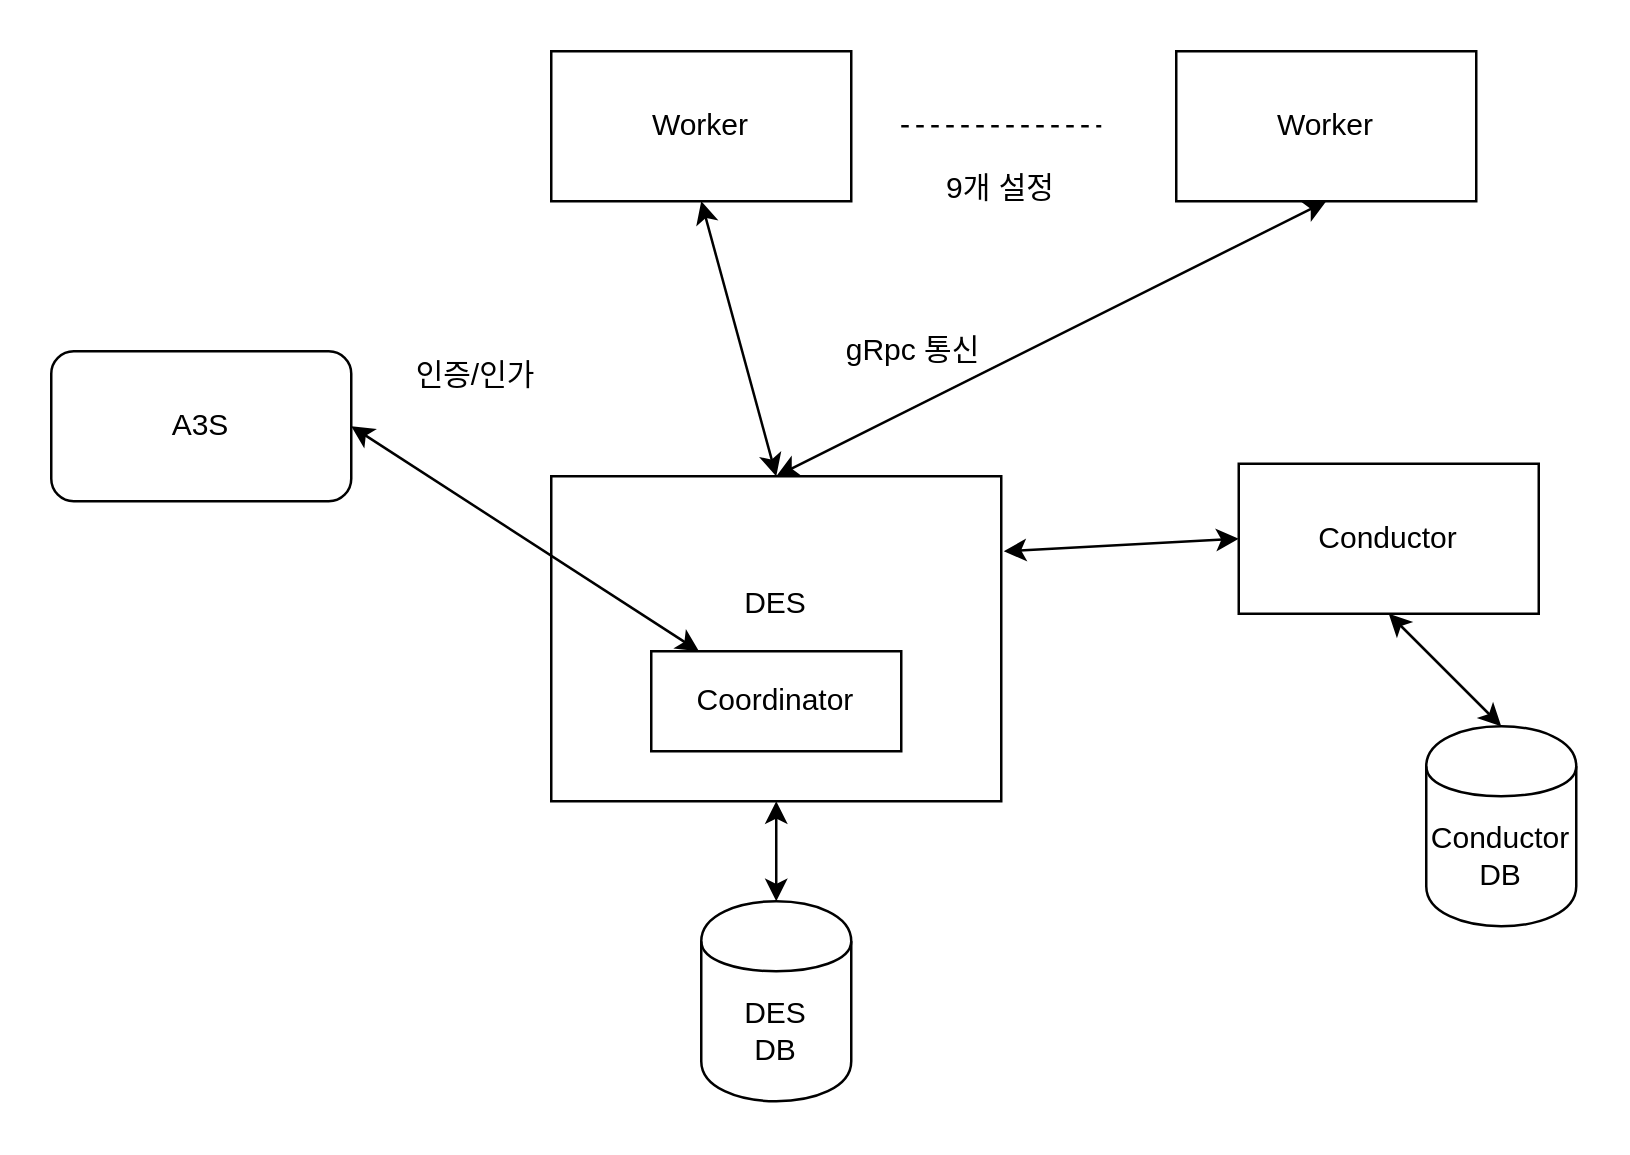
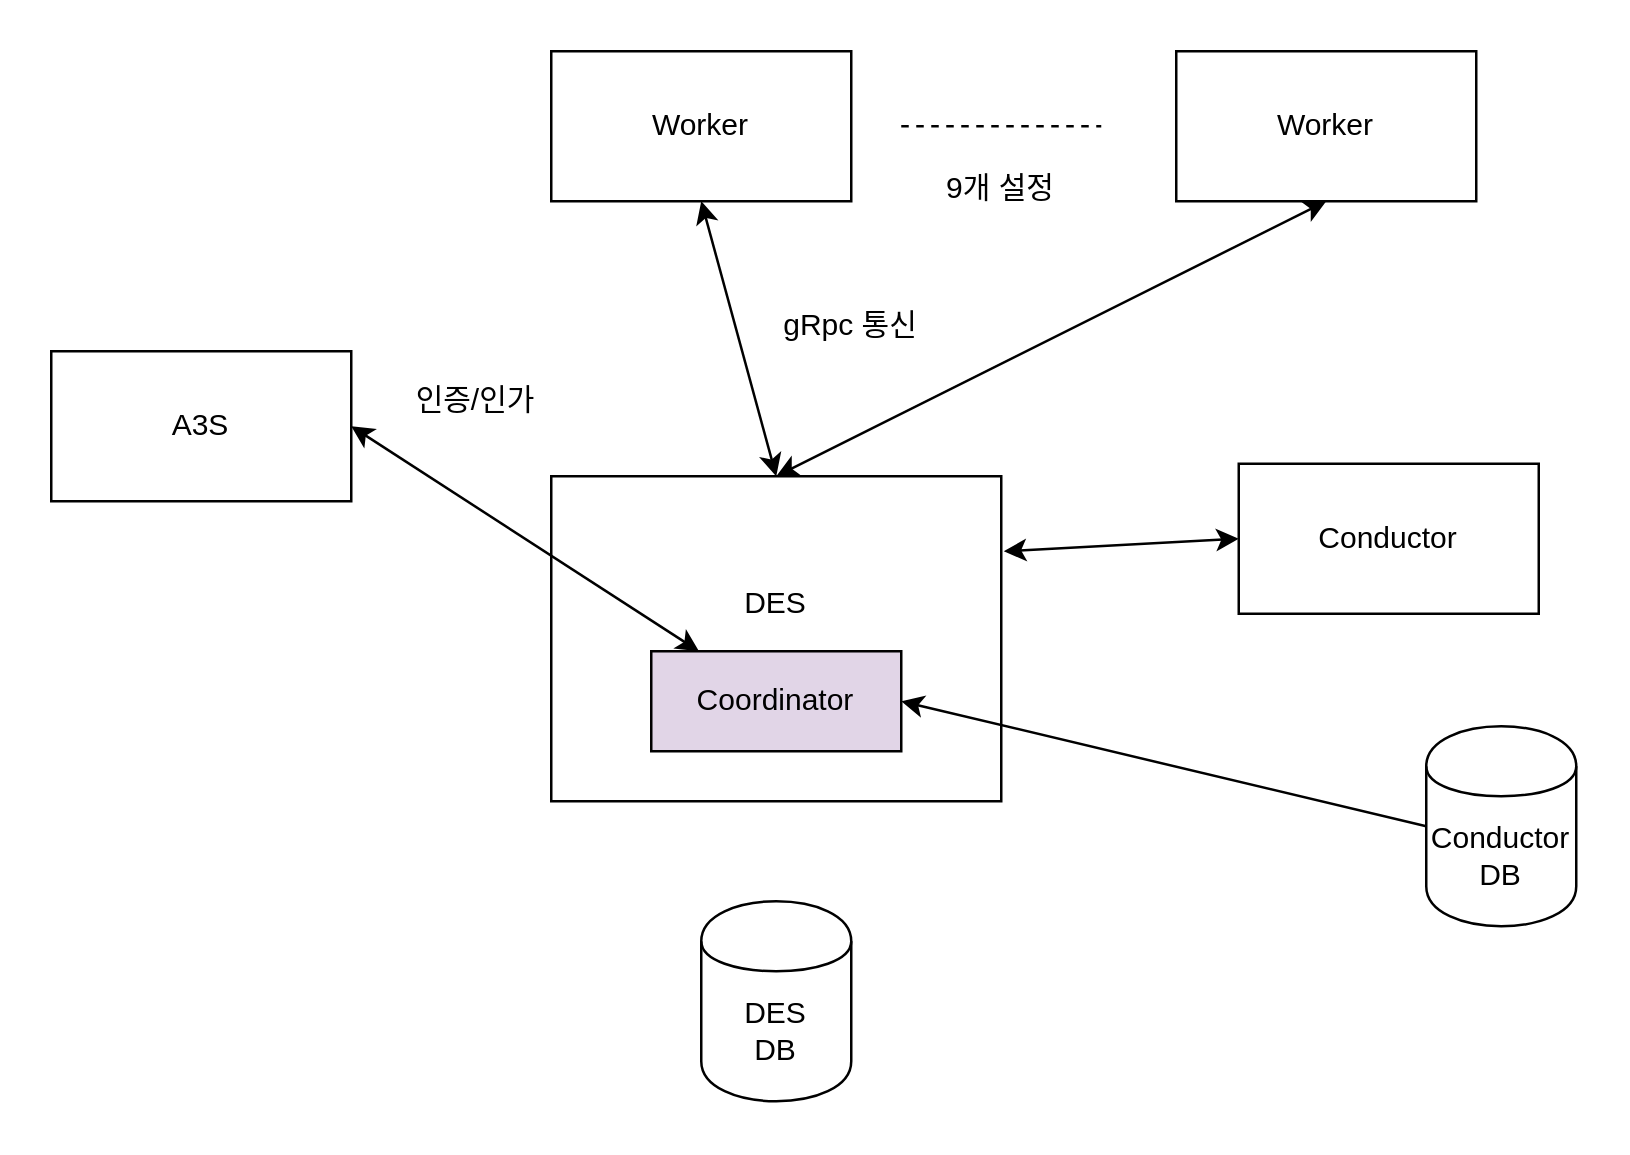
(914, 351) -> (851, 326)
(476, 376) -> (476, 401)
(201, 426) -> (201, 426)
(1445, 670) -> none
(776, 701) -> (776, 701)
none -> (1172, 766)
(776, 851) -> none
